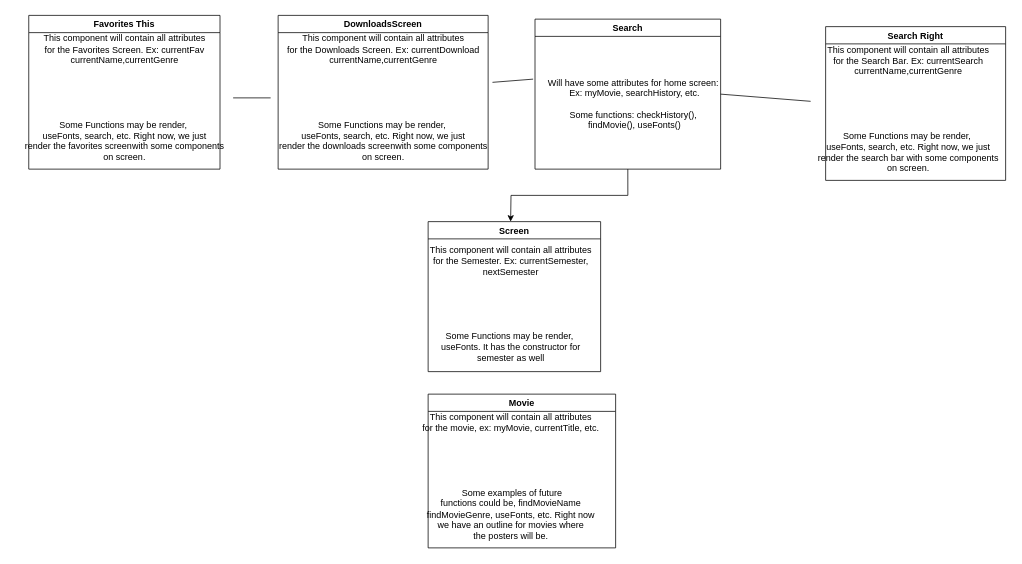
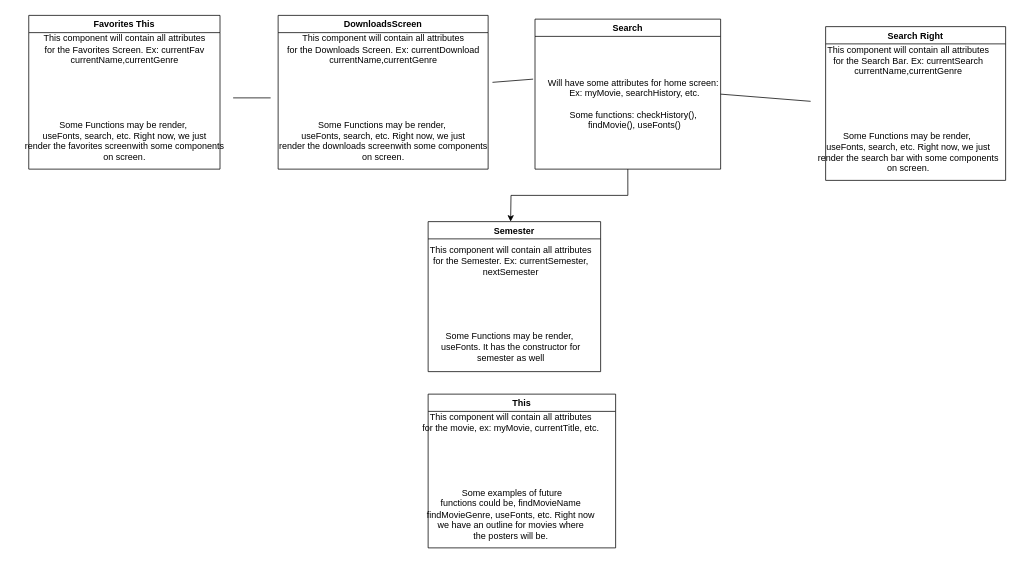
(514, 231) -> (514, 231)
(521, 403) -> (521, 403)
